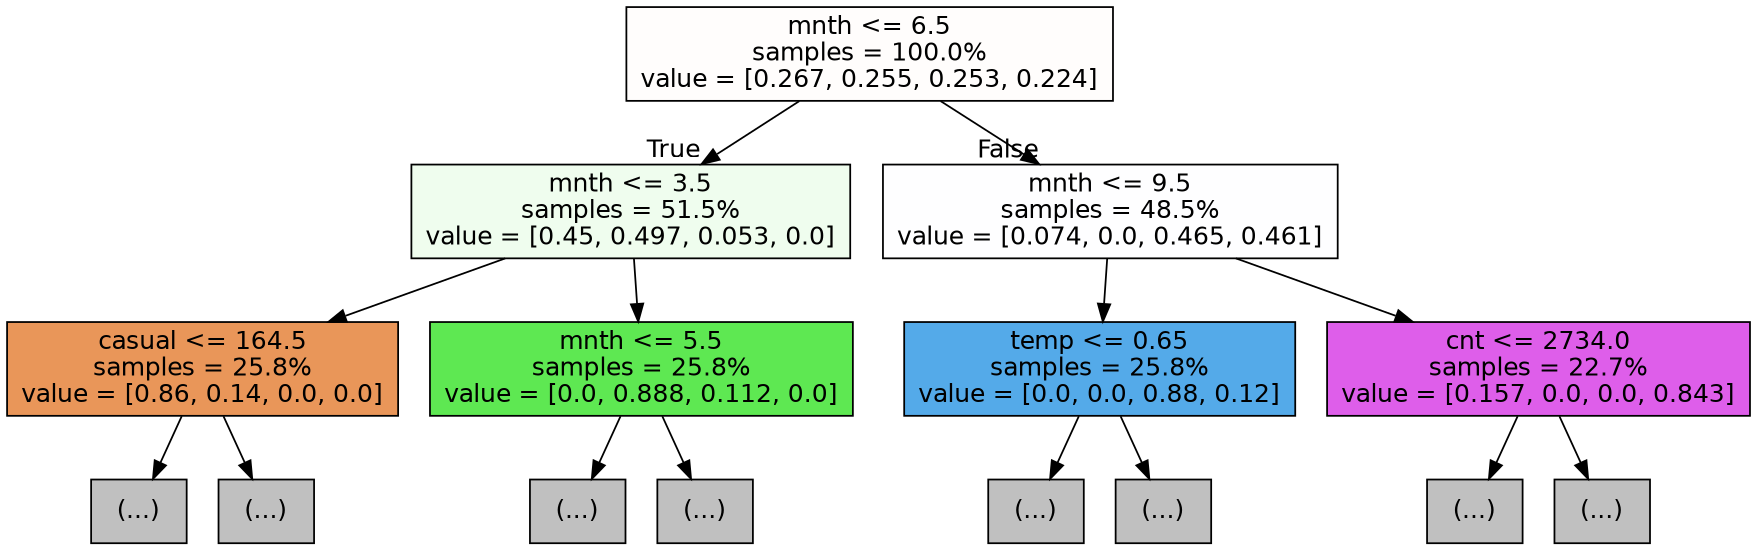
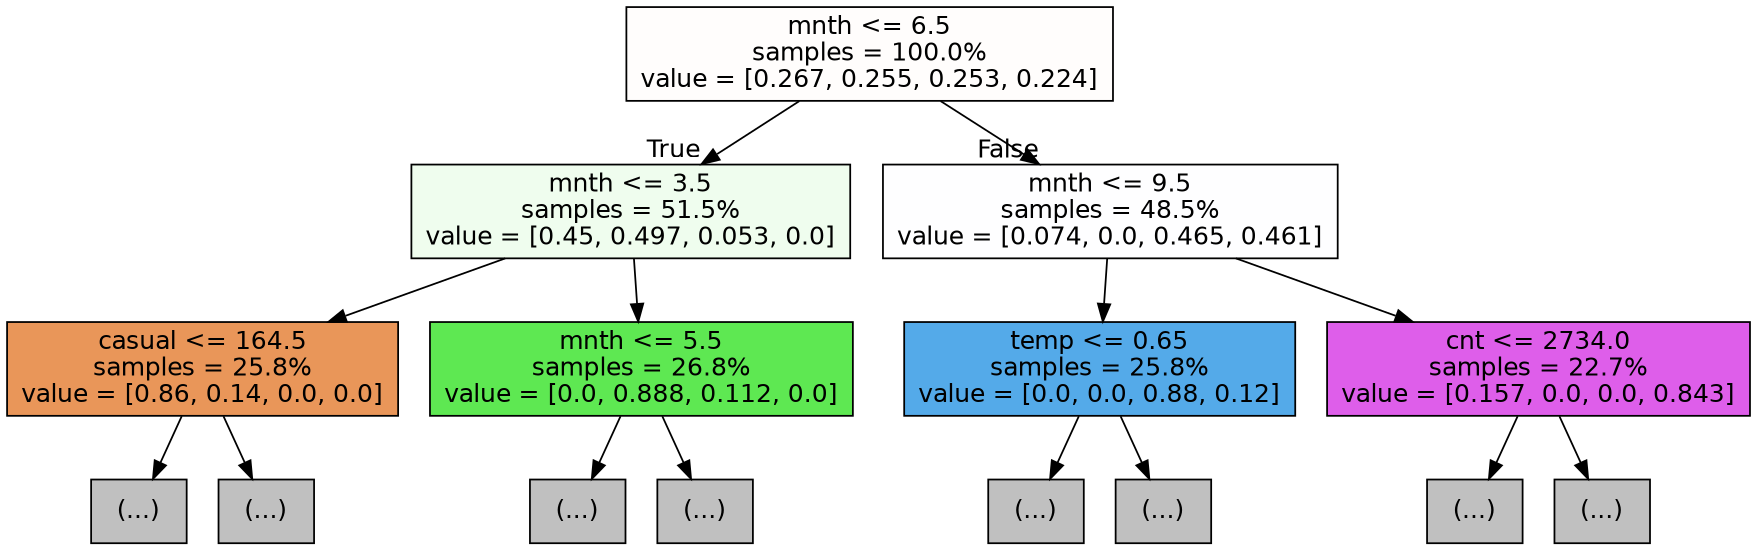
(641, 369) -> (641, 369)
